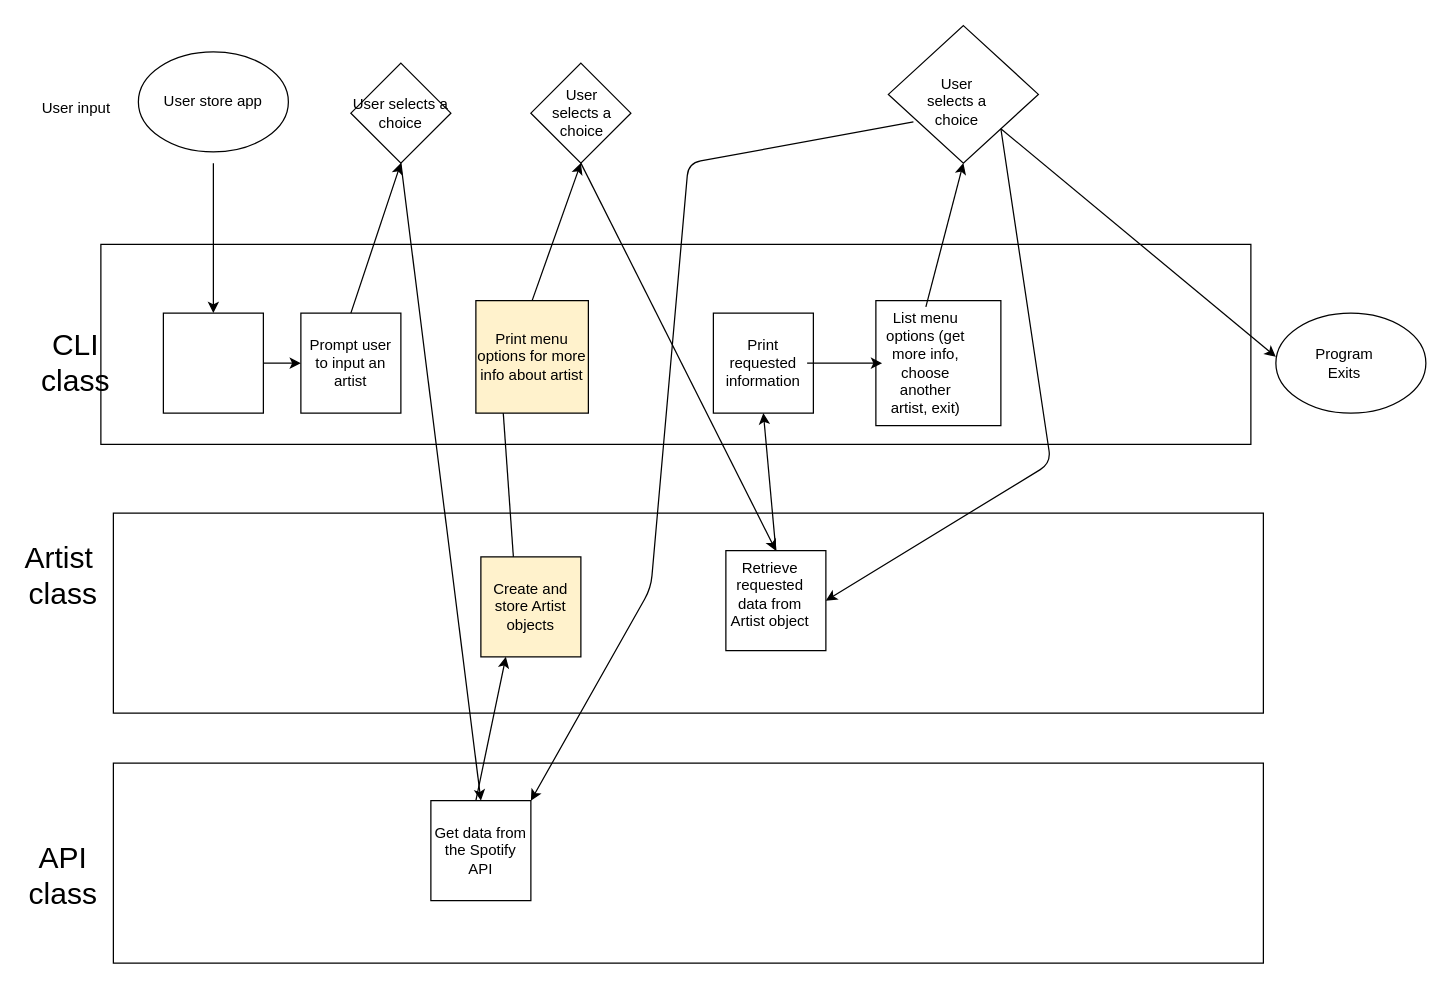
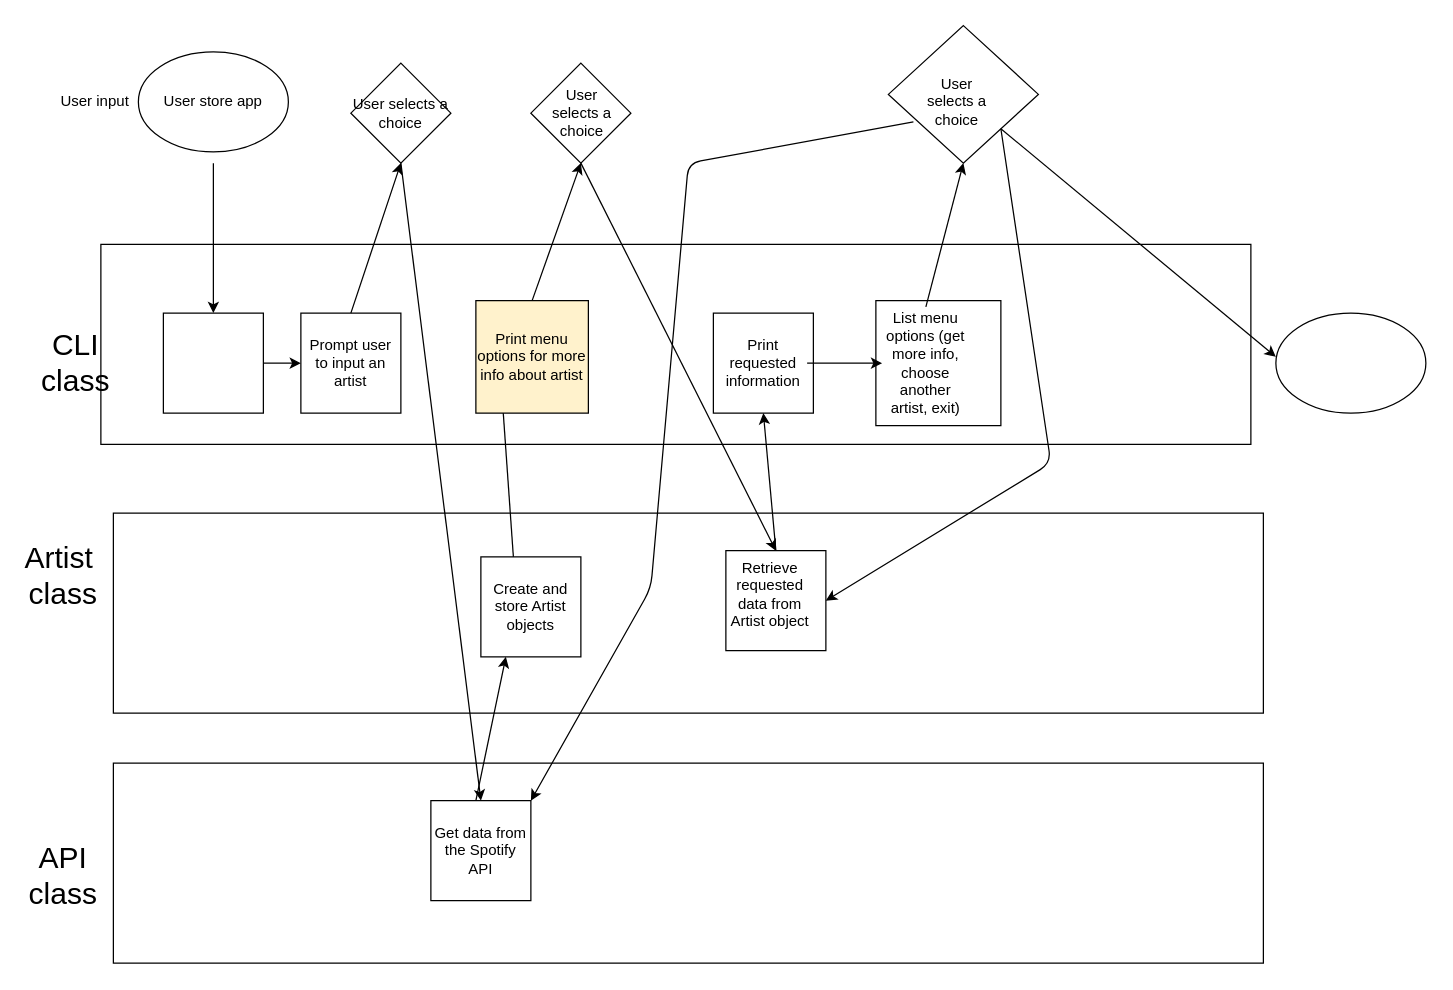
(76, 108) -> (94, 102)
(1344, 363) -> none
(531, 607) -> (531, 607)
